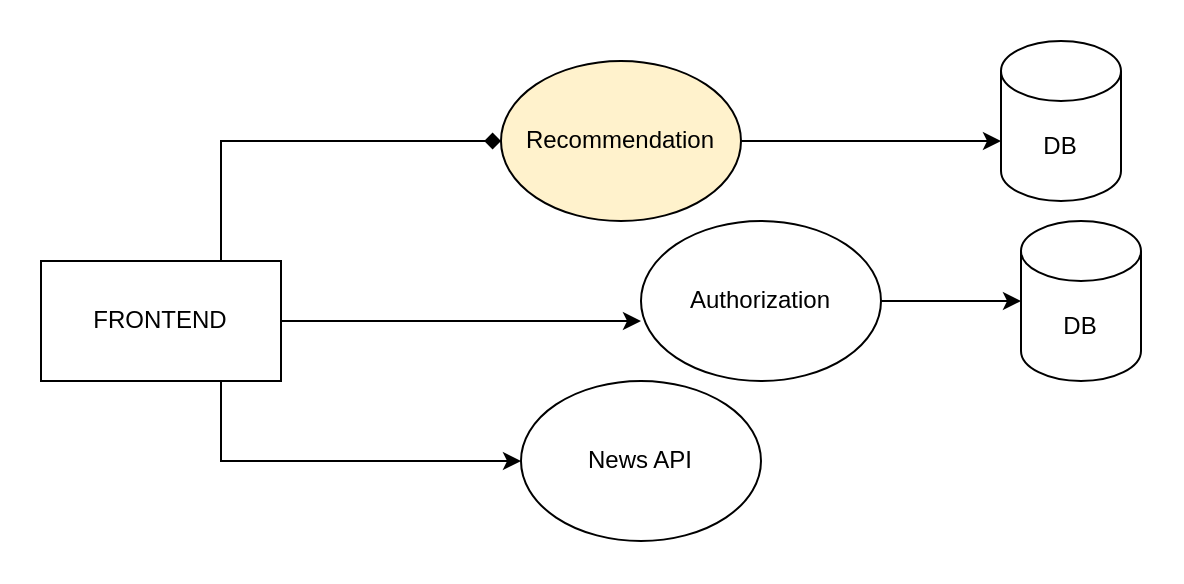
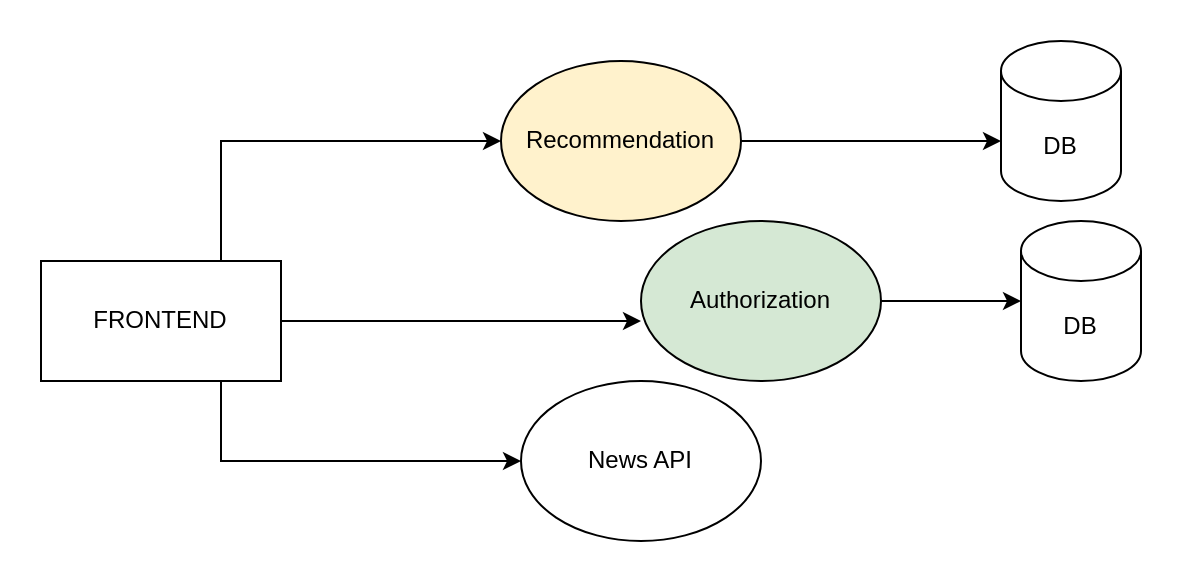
(484, 141) -> (485, 141)
(761, 301) -> (761, 301)
